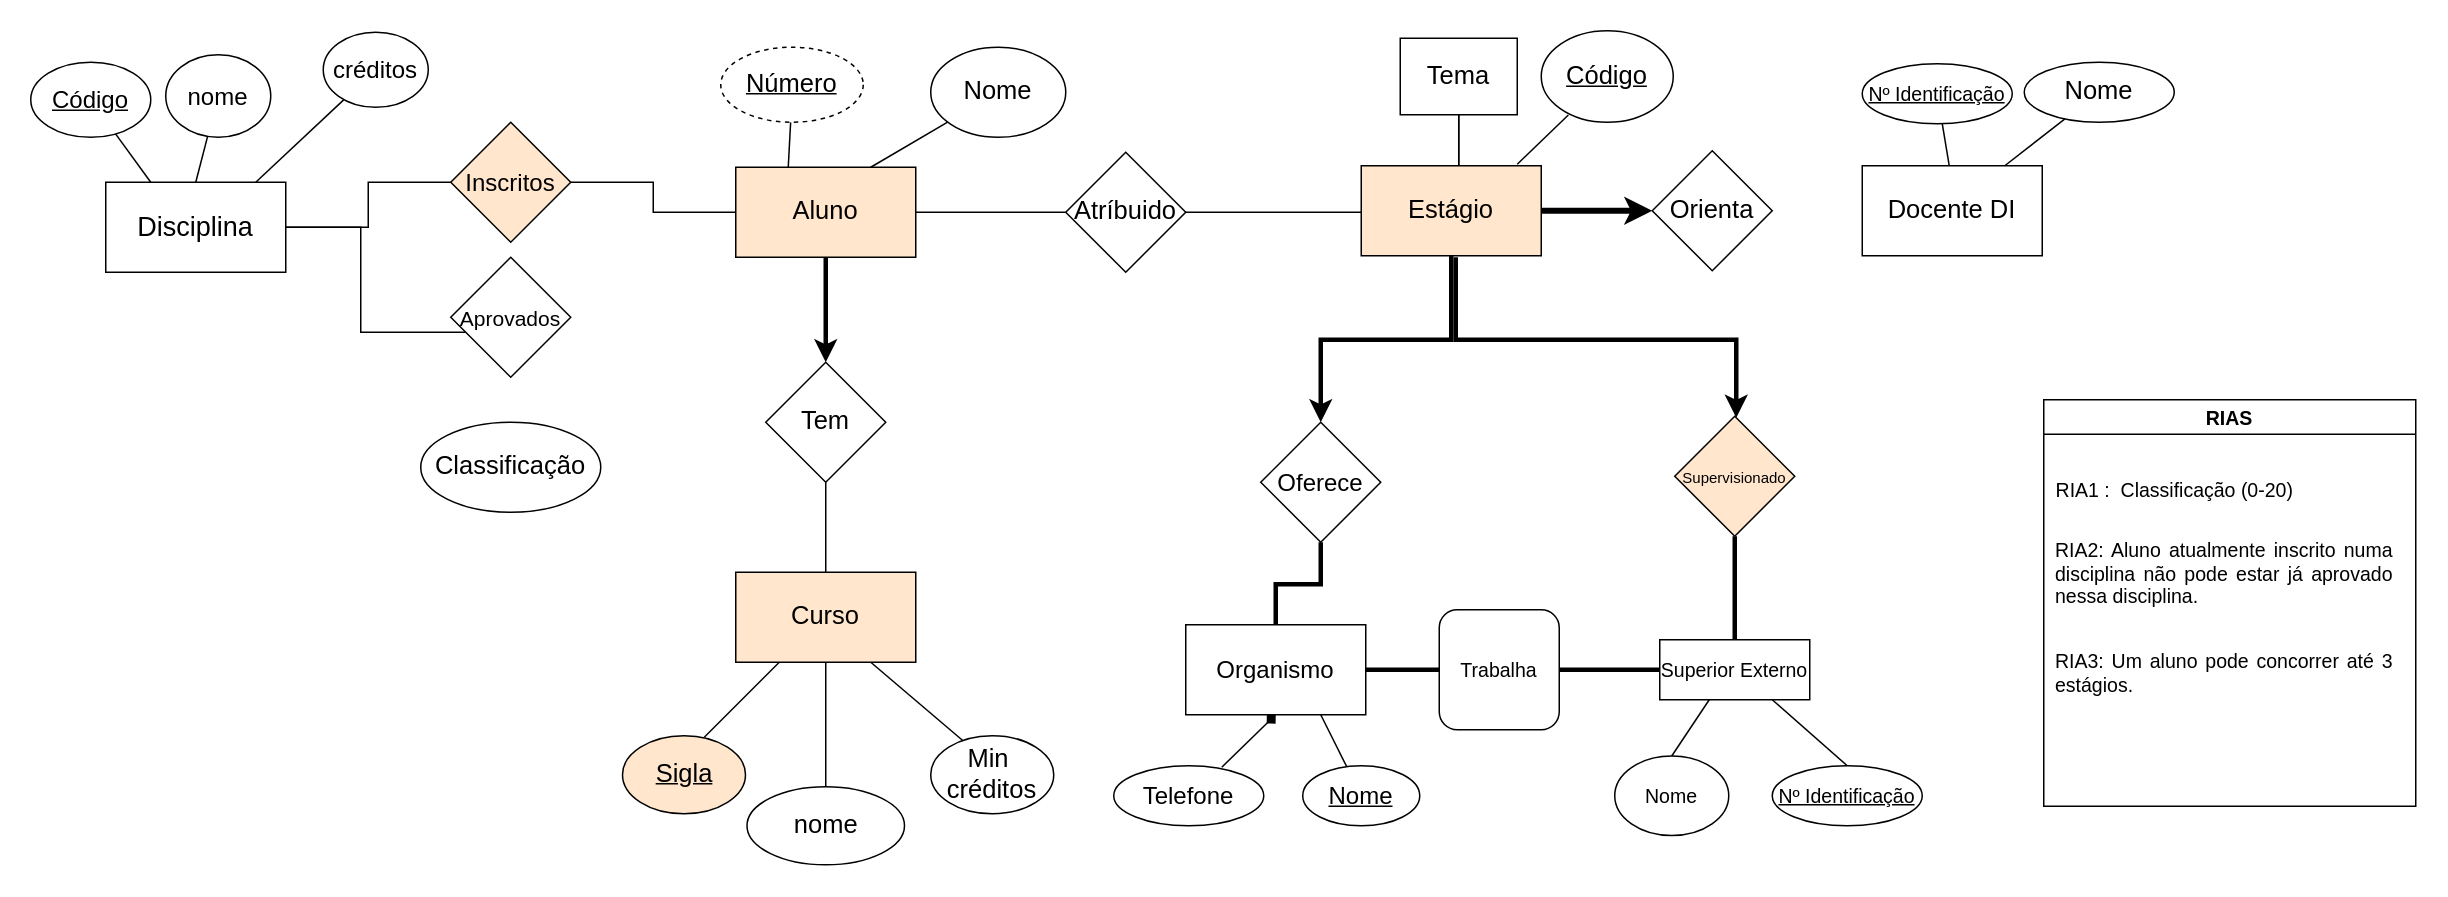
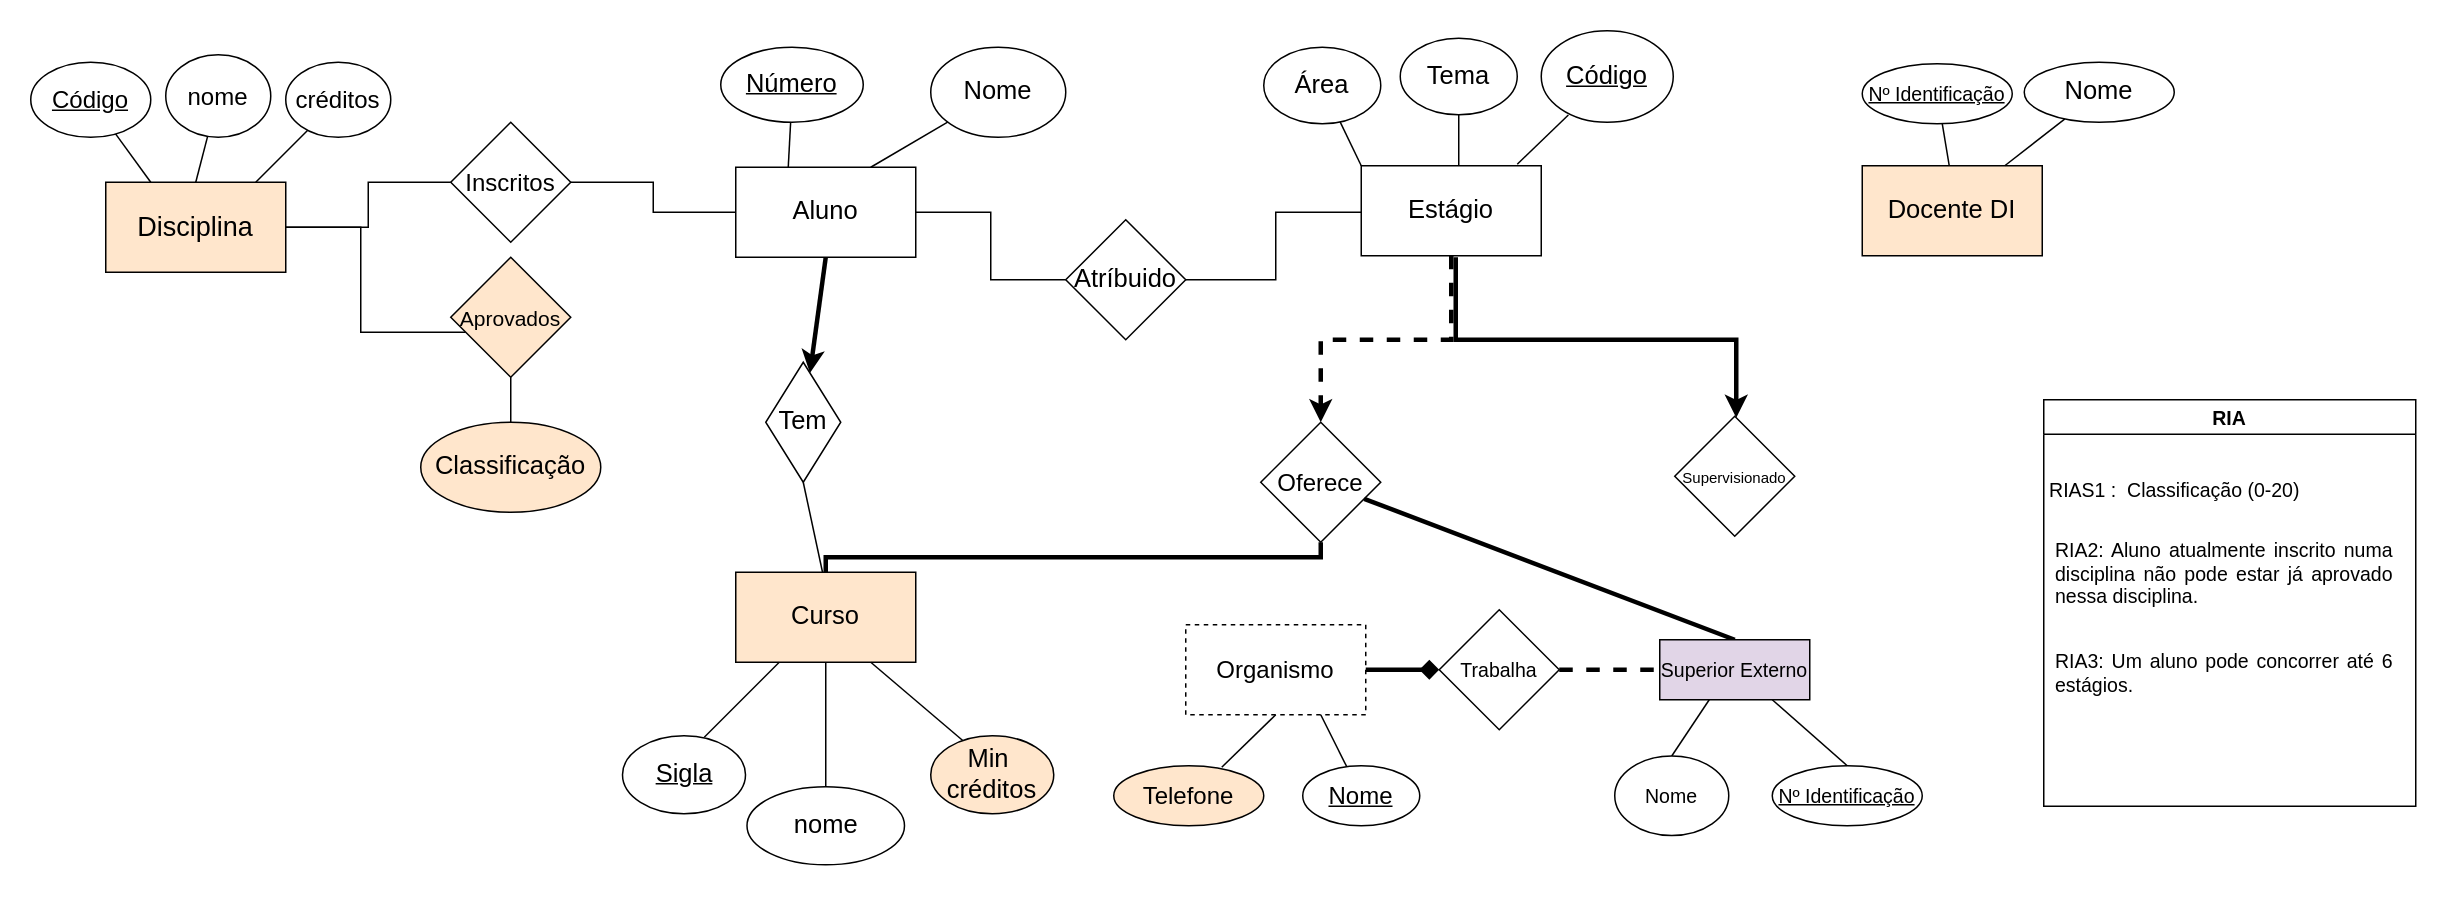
(376, 70) -> (338, 100)
(1459, 77) -> (1459, 77)
(792, 85) -> (792, 85)
none -> (1322, 86)
none -> (1351, 144)
(1459, 166) -> none
(511, 182) -> (511, 182)
(1451, 211) -> (1451, 211)
(1587, 211) -> none
(1712, 211) -> none
(1952, 211) -> (1952, 211)
(826, 212) -> (826, 212)
(1126, 212) -> (1126, 280)
(196, 227) -> (196, 227)
(1451, 275) -> (1451, 275)
(511, 317) -> (511, 317)
none -> (511, 399)
(2229, 418) -> (2229, 418)
(826, 422) -> (803, 422)
(511, 467) -> (511, 467)
(1735, 476) -> (1735, 476)
(2175, 490) -> (2175, 490)
(1292, 584) -> (1073, 557)
(1735, 589) -> (1549, 569)
(1276, 670) -> (1276, 670)
(1429, 670) -> (1421, 670)
(1499, 670) -> (1499, 670)
(1579, 670) -> (1579, 670)
(1735, 670) -> (1735, 670)
(2225, 673) -> (2225, 673)
(1267, 724) -> (1271, 719)
(684, 775) -> (684, 775)
(992, 775) -> (992, 775)
(1189, 796) -> (1189, 796)
